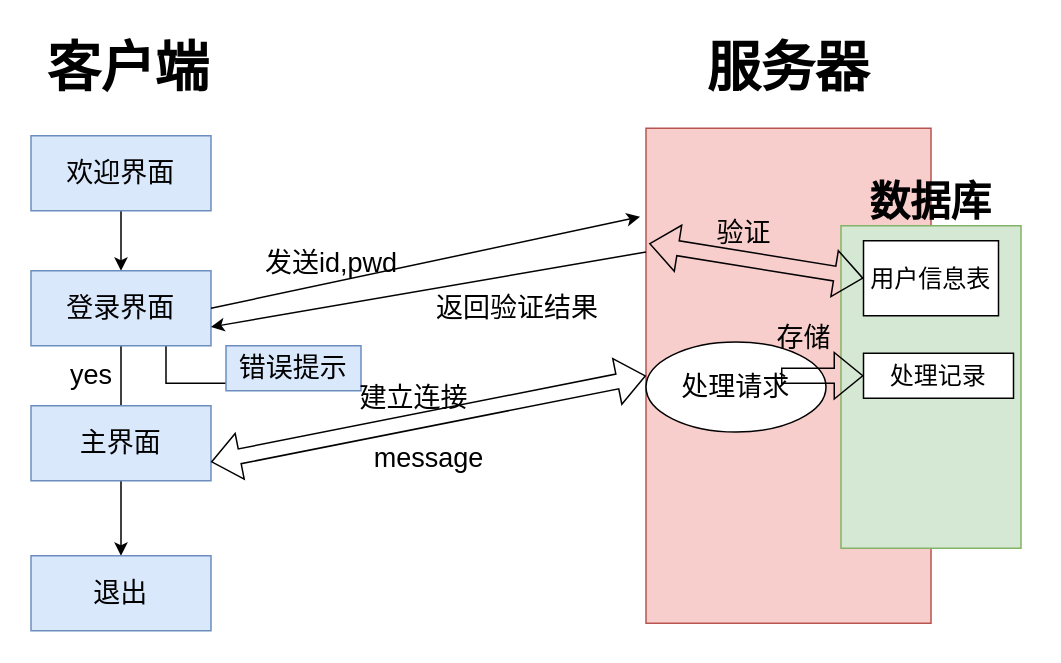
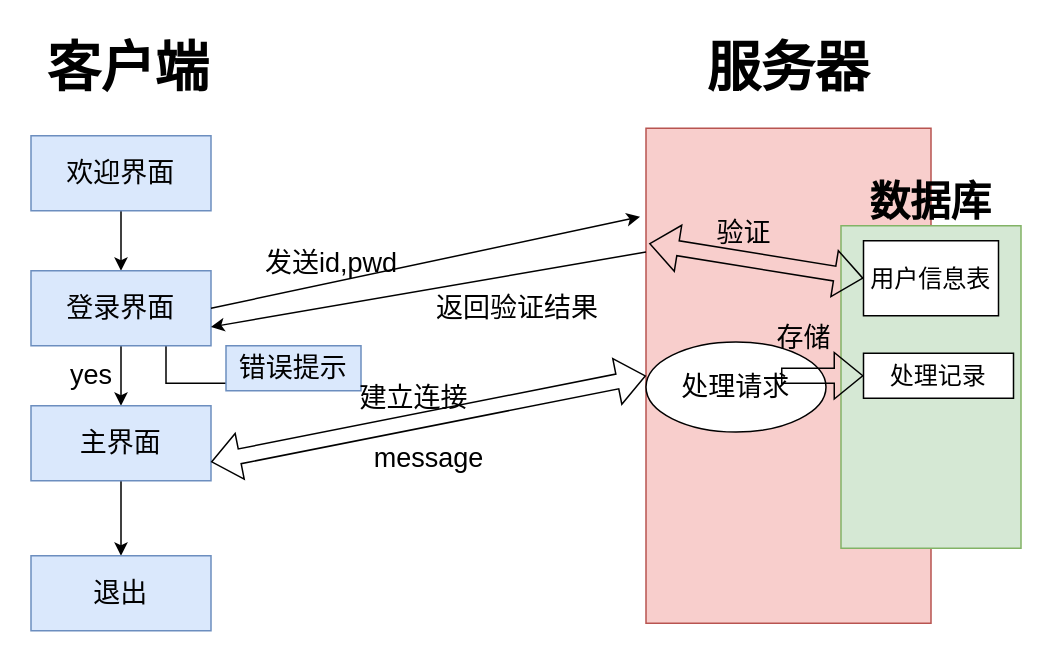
(121, 398) -> (121, 394)
